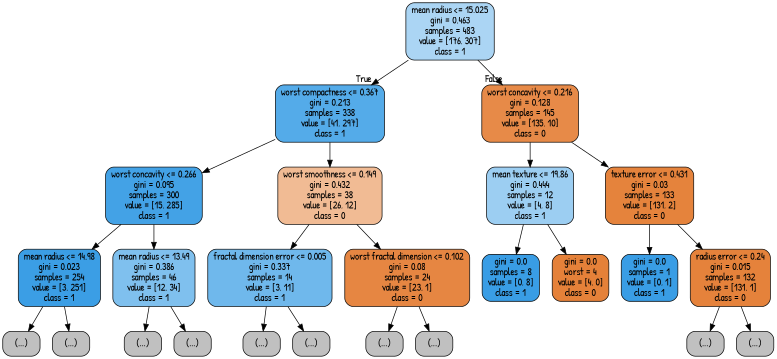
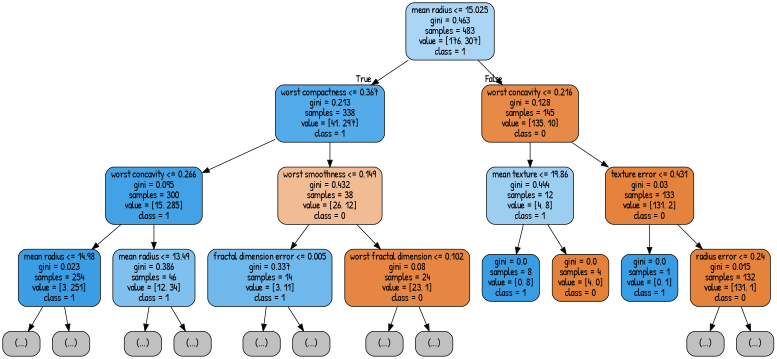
(581, 278) -> (581, 278)
